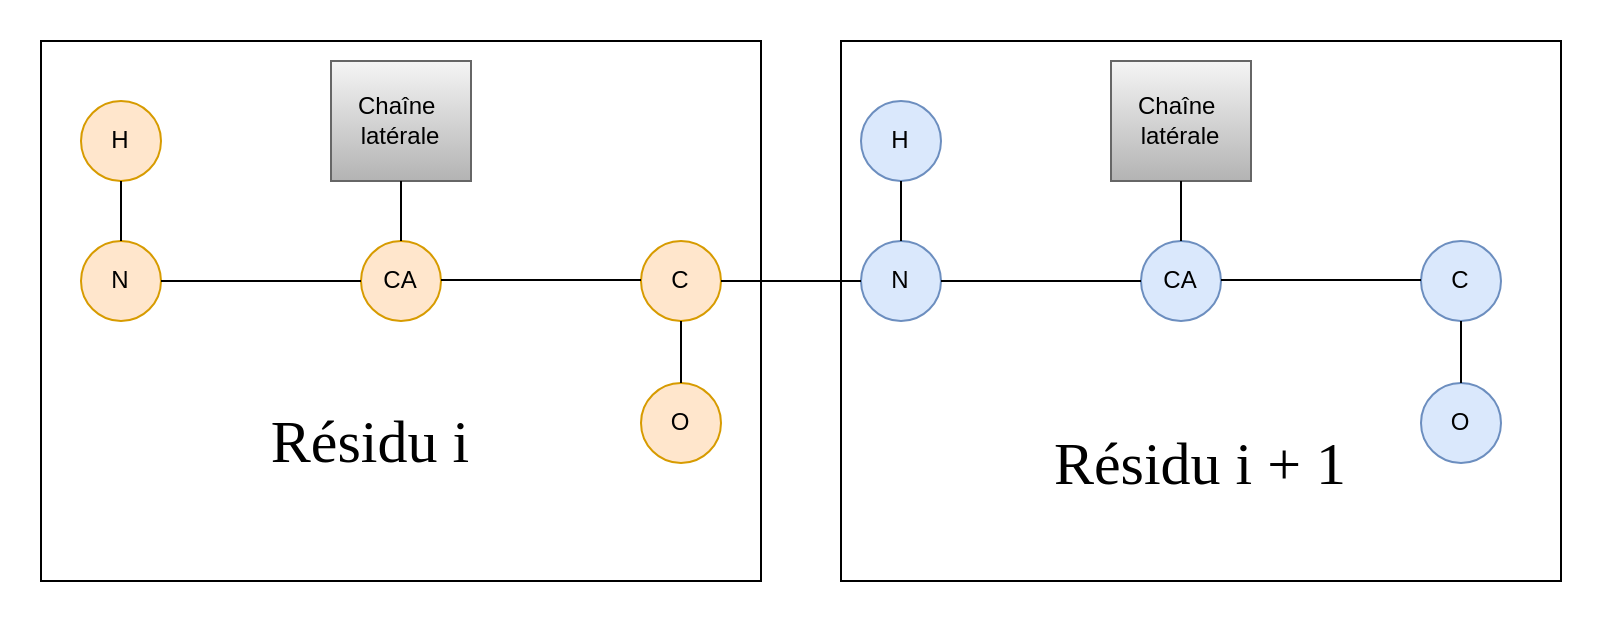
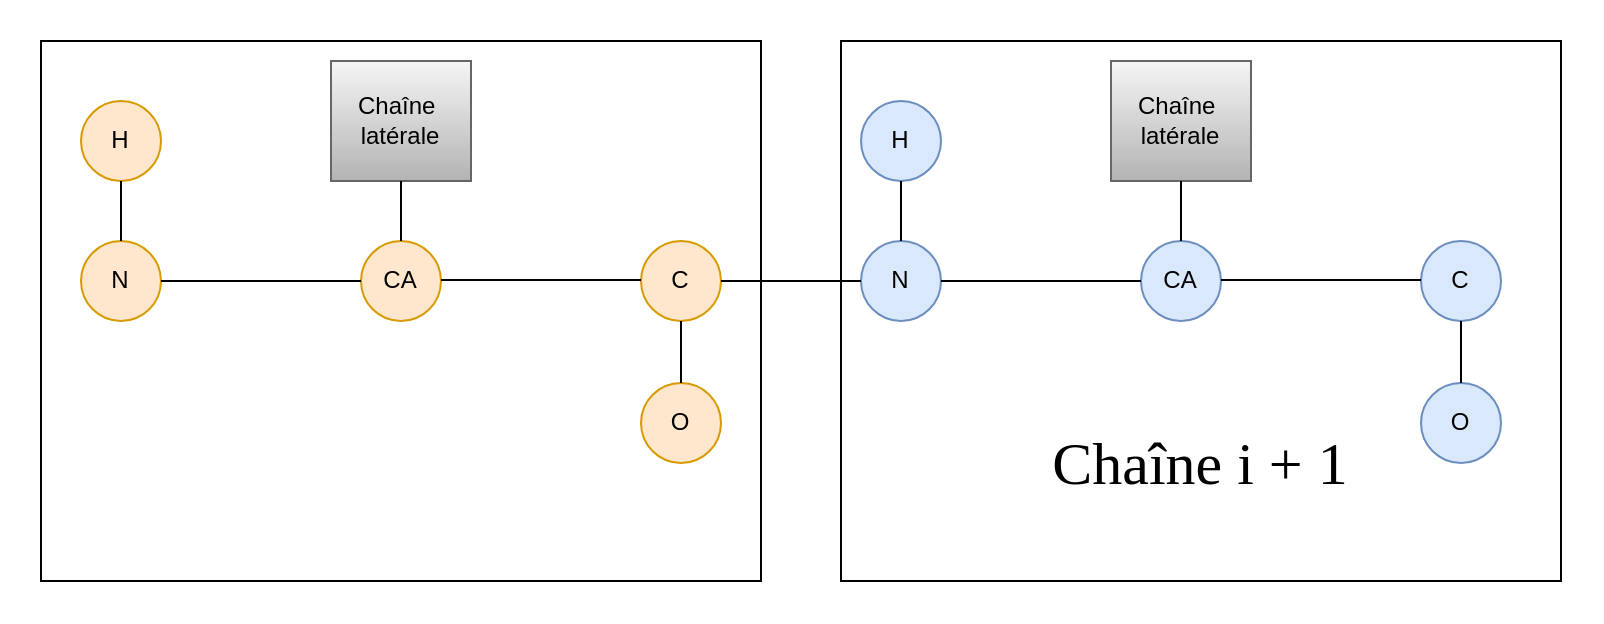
(371, 440) -> none
(1201, 463) -> (1201, 463)
